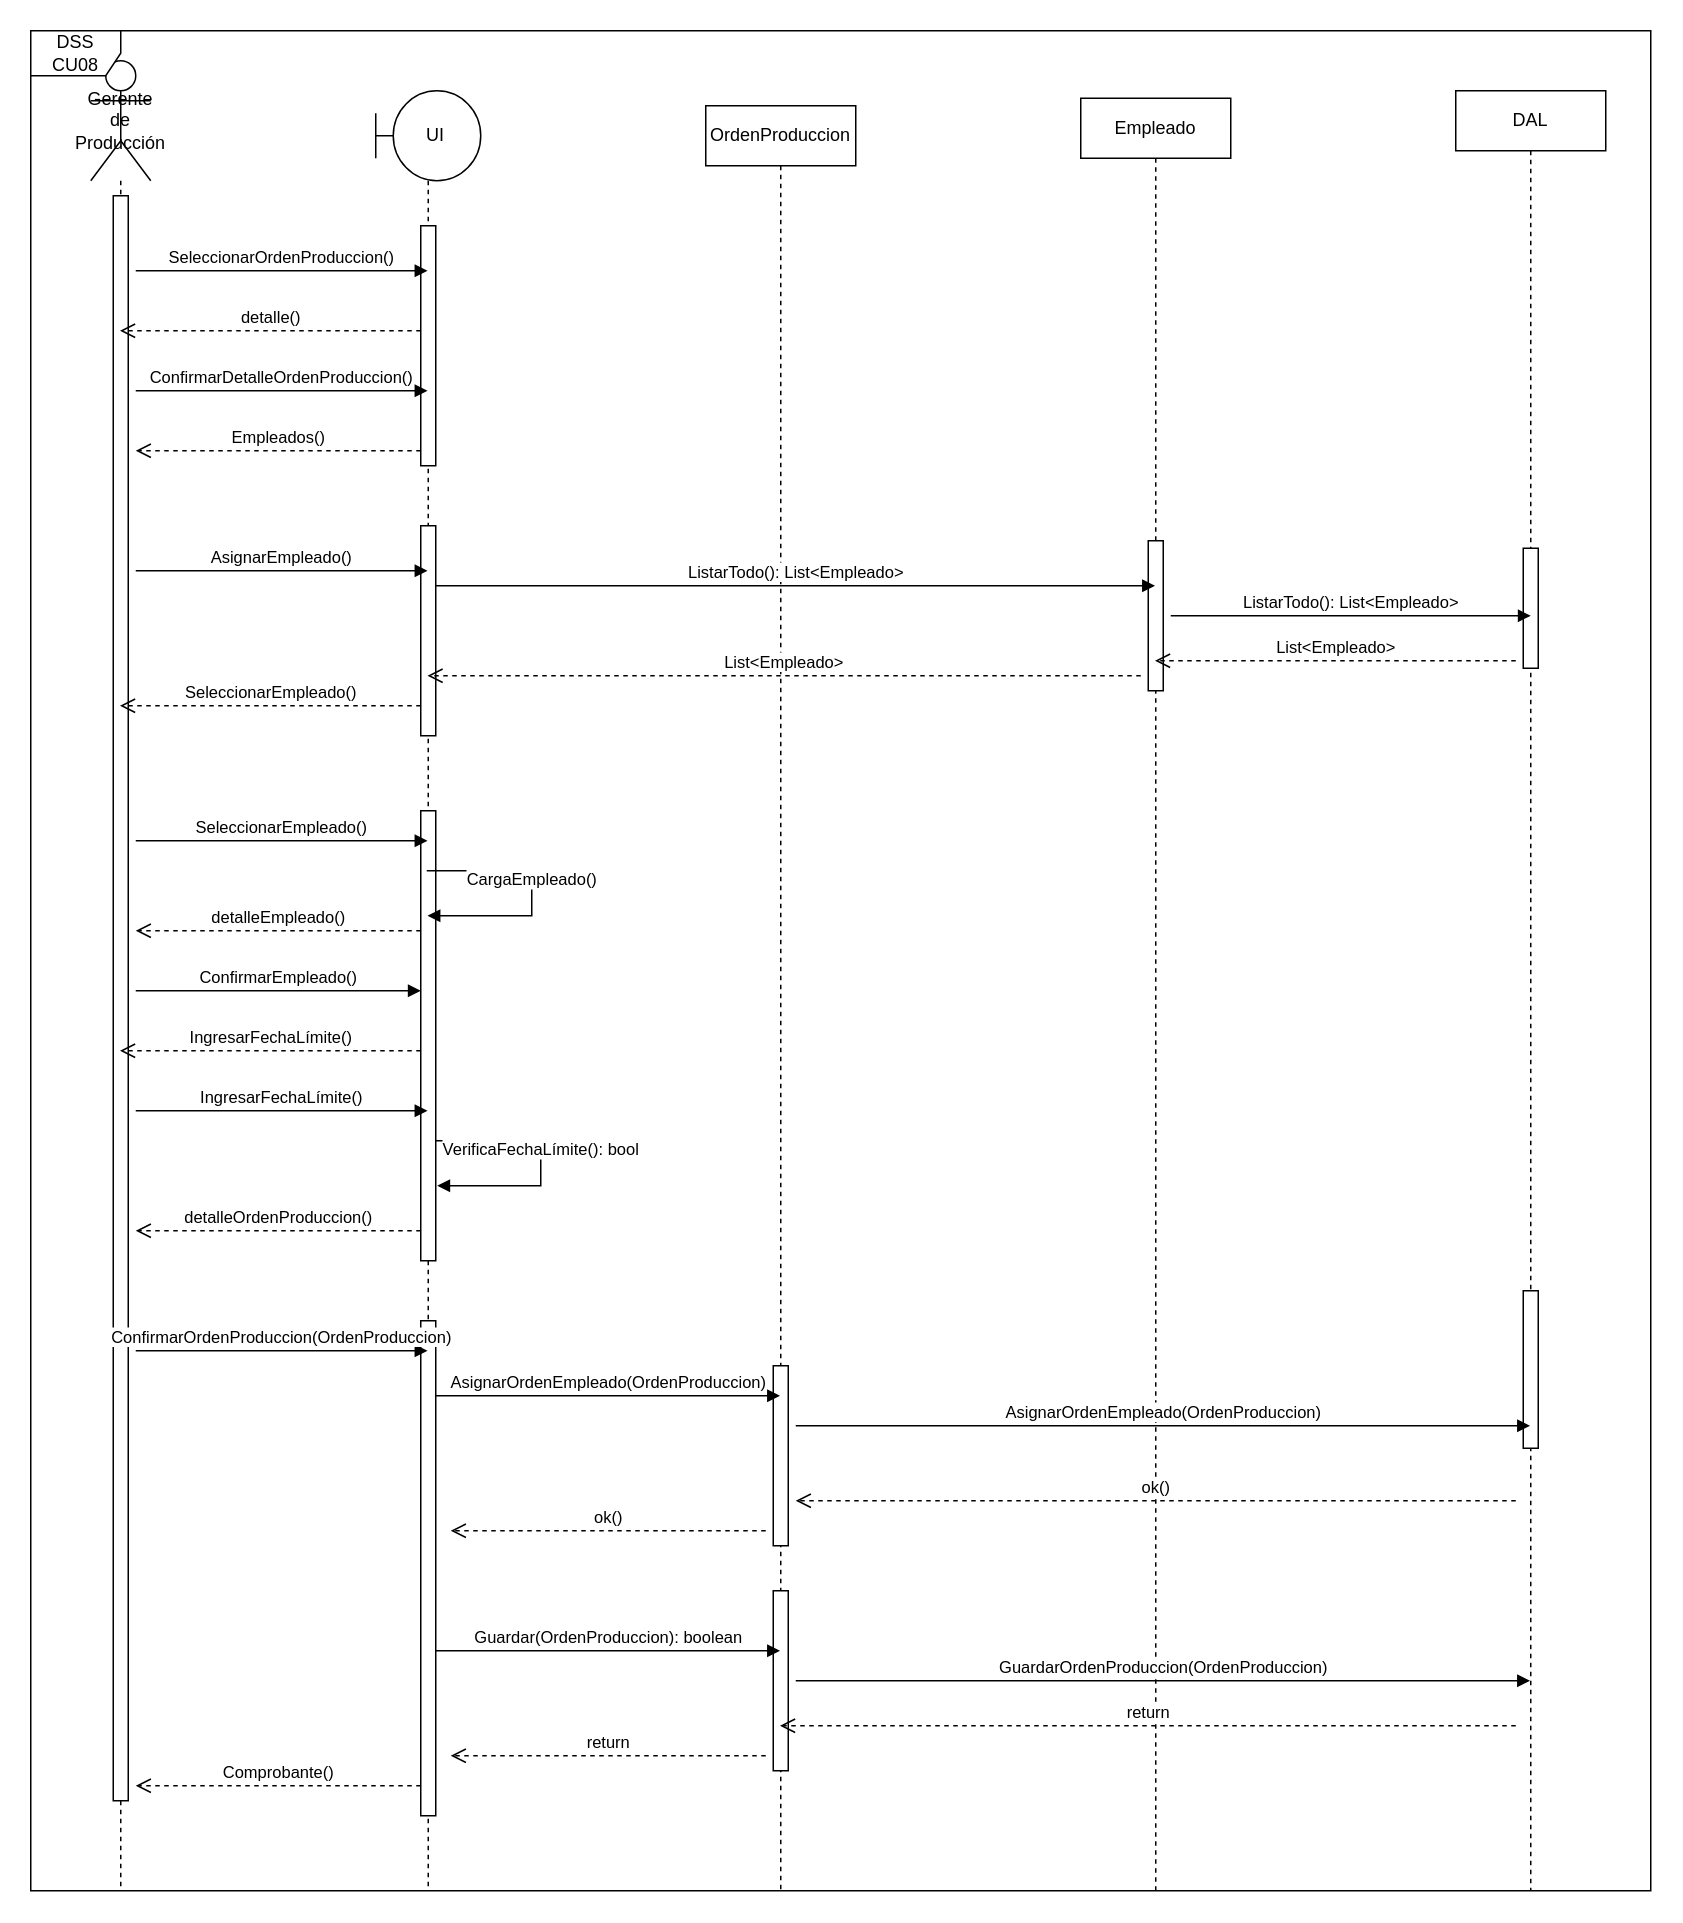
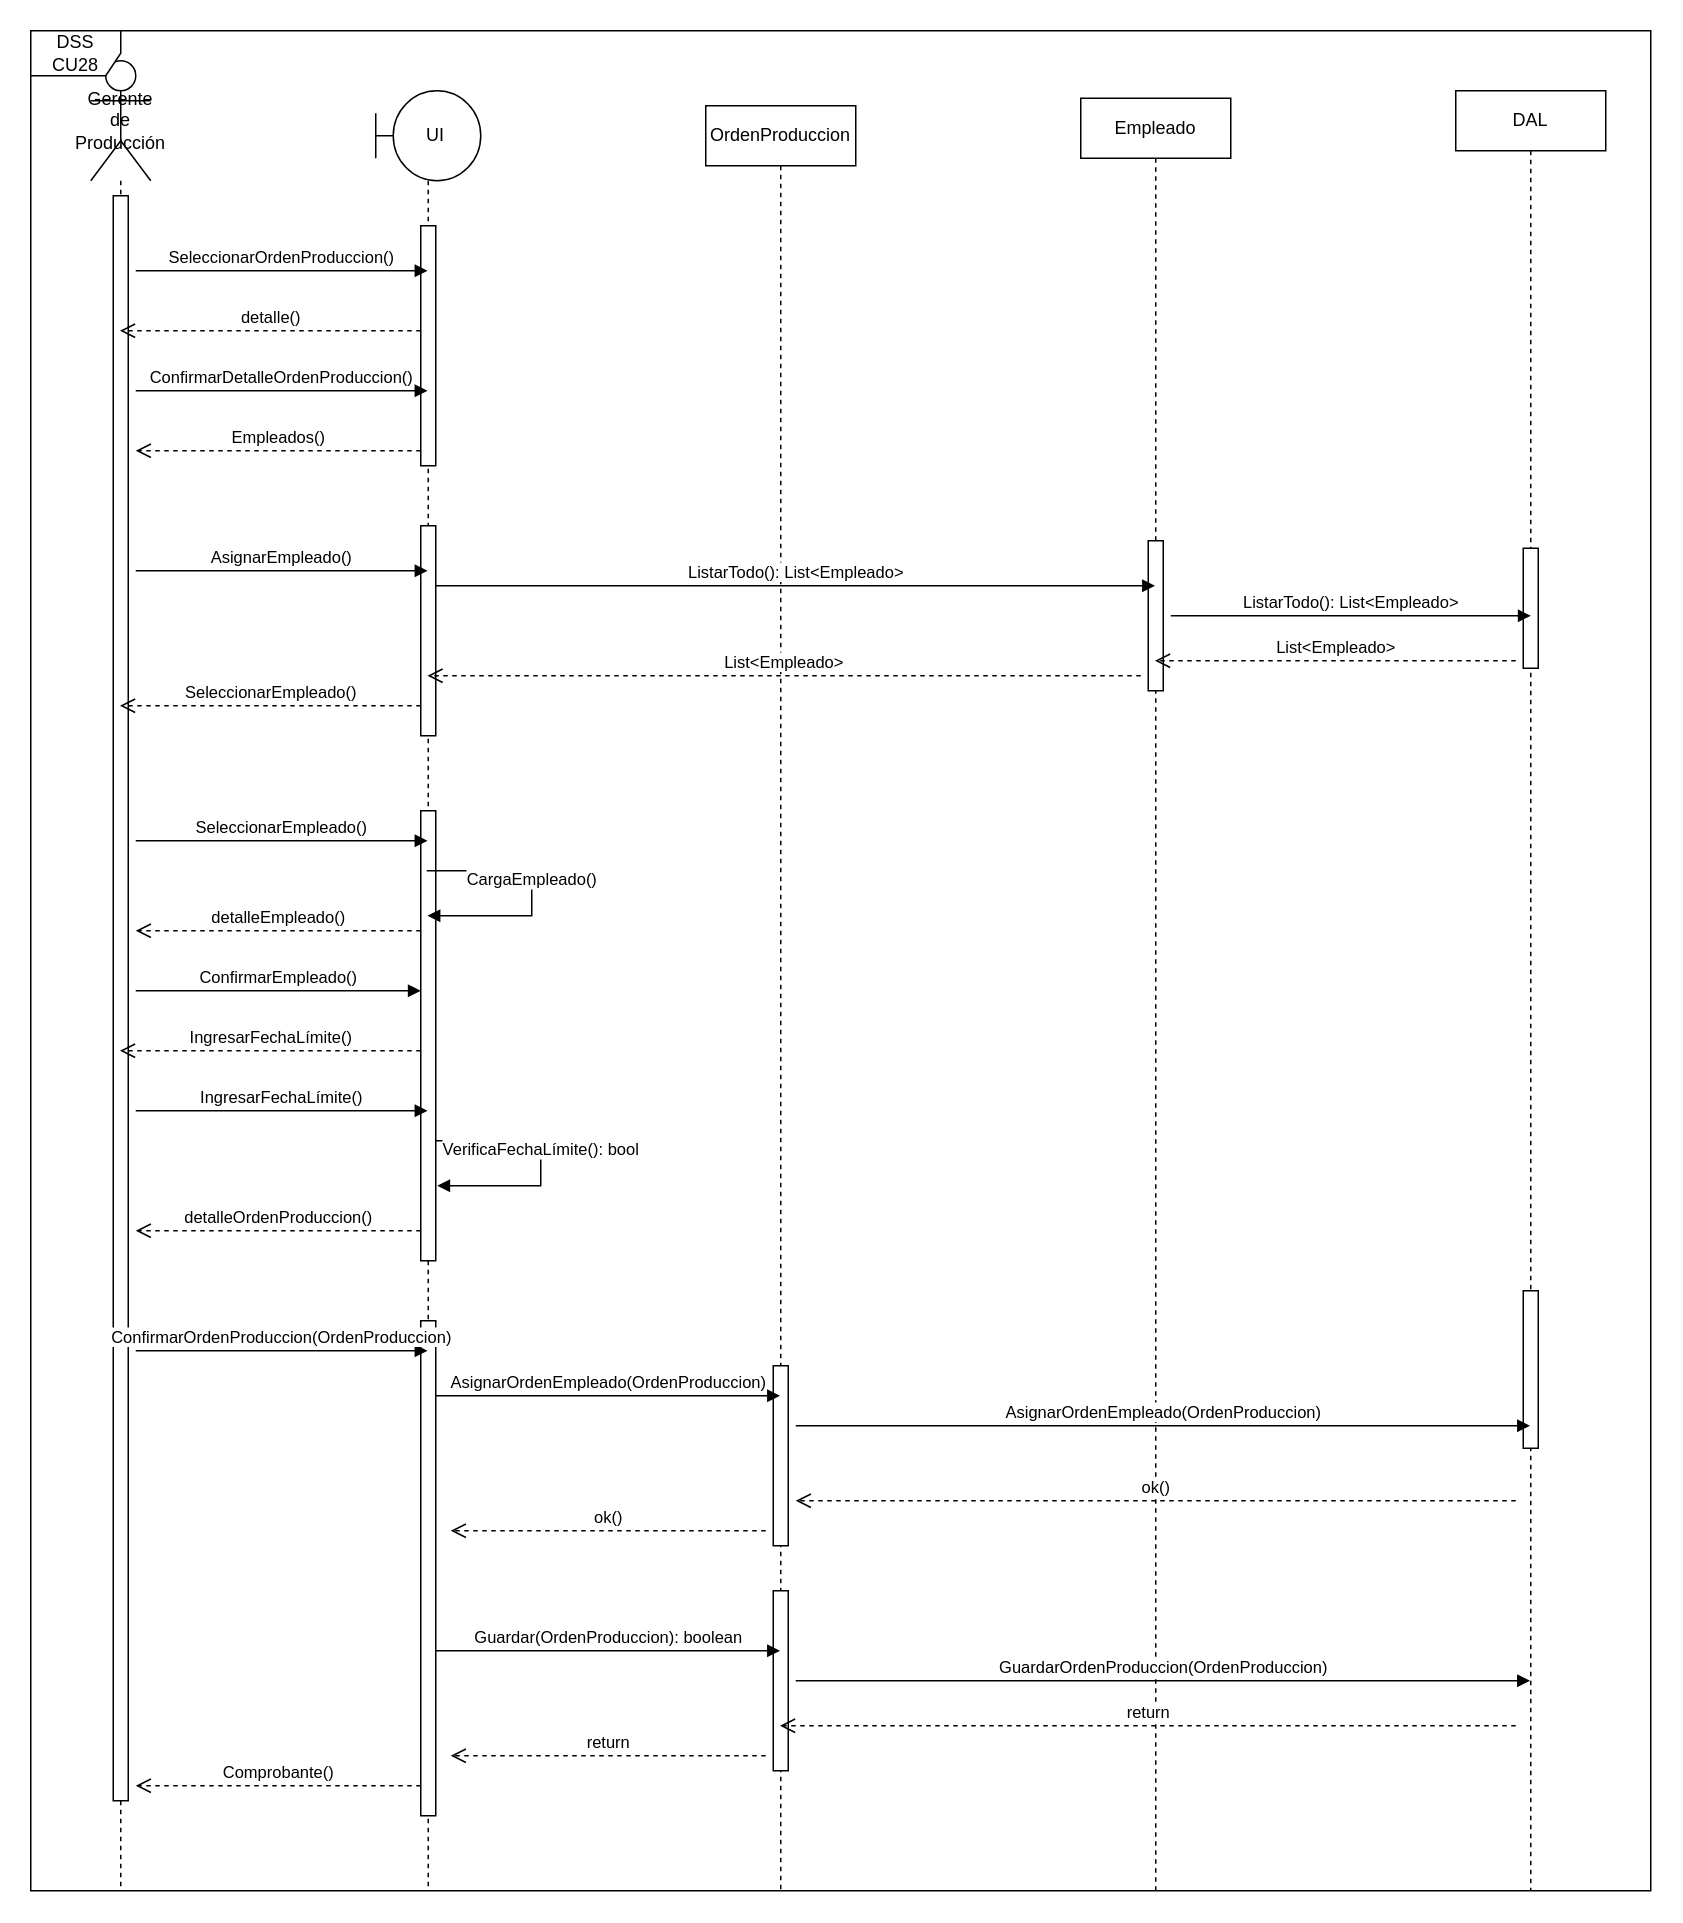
(76, 53) -> (76, 53)
